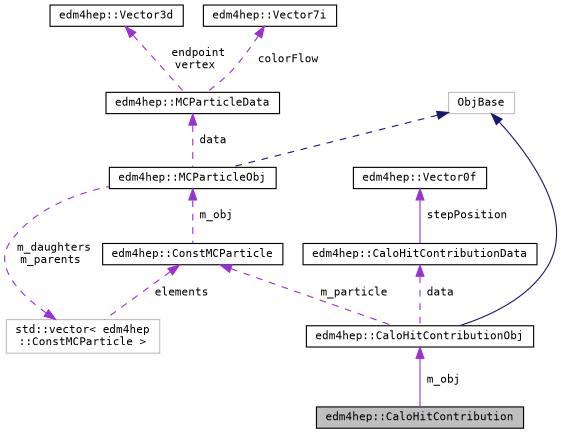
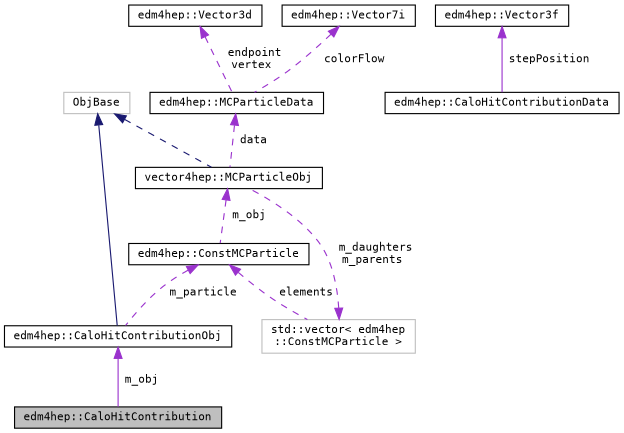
(193, 178) -> (229, 178)
(420, 178) -> (502, 16)
(420, 301) -> none
